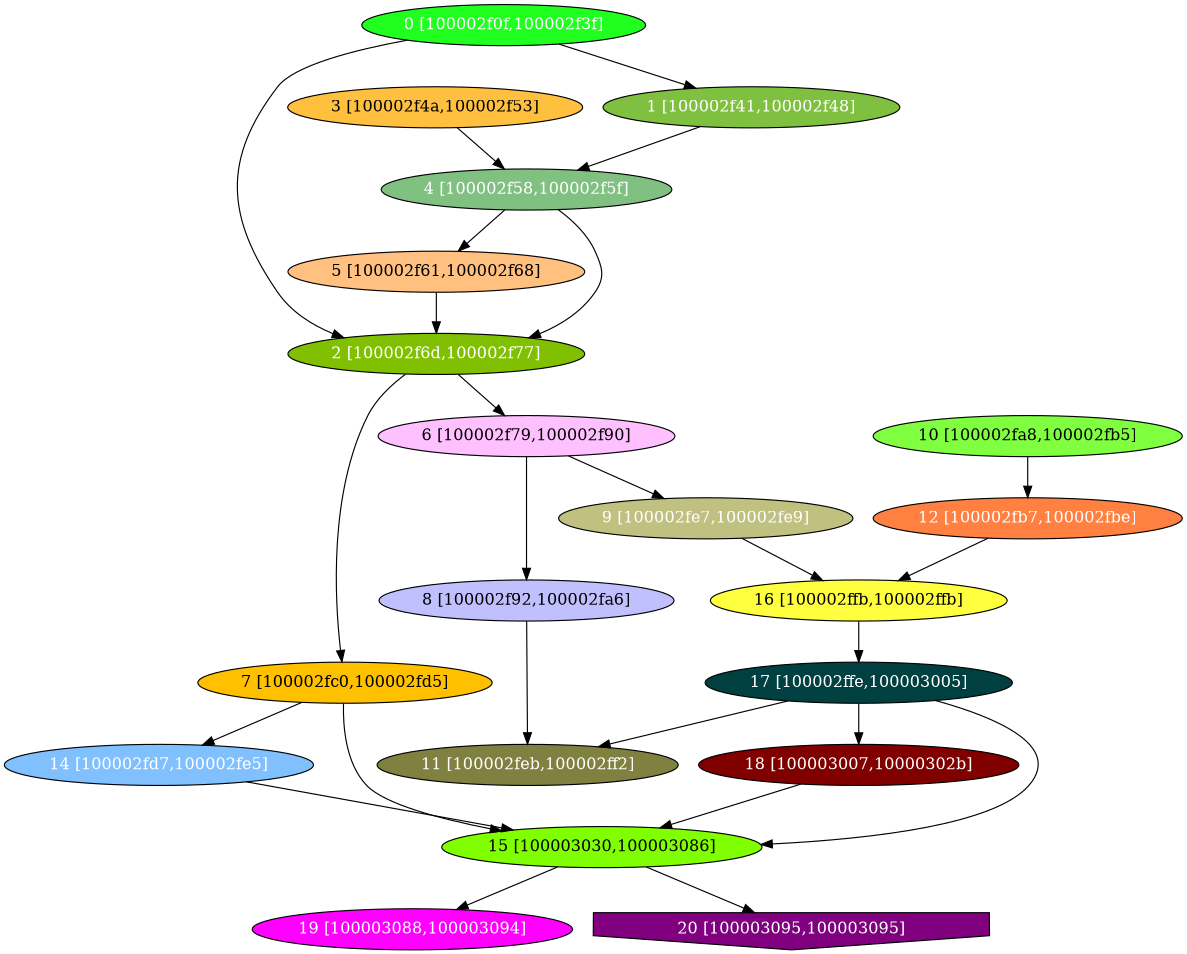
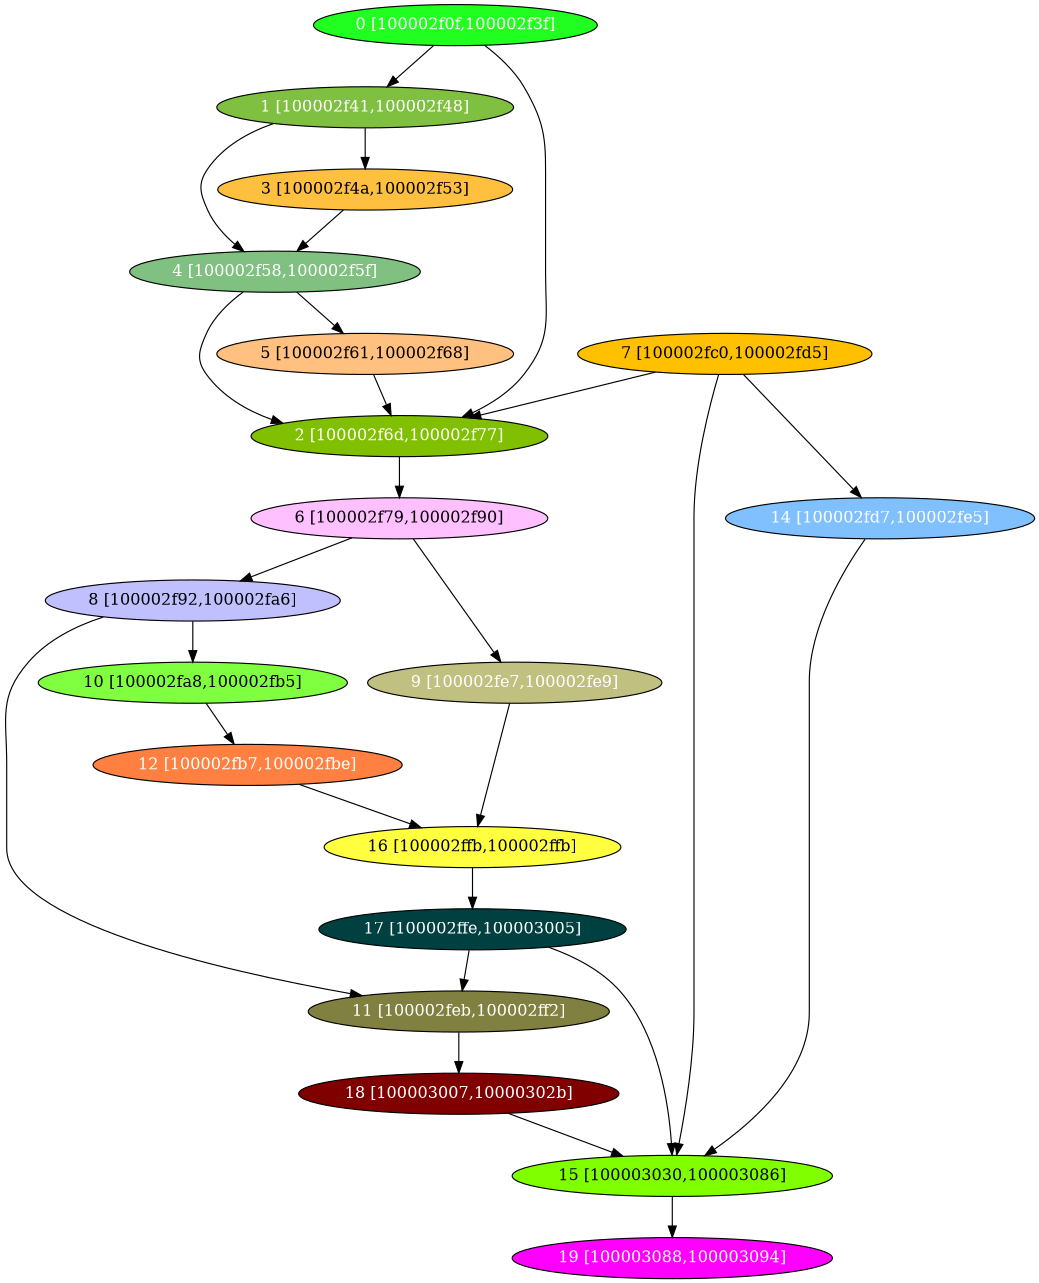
none -> (365, 143)
(342, 503) -> (568, 394)
none -> (193, 636)
(859, 718) -> (459, 1047)
(791, 929) -> none
